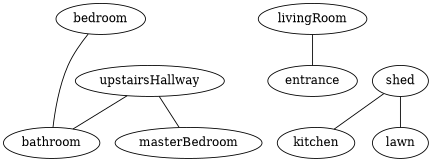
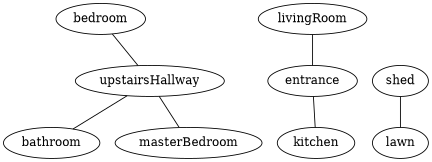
(63, 78) -> (125, 50)
(359, 111) -> (314, 112)
